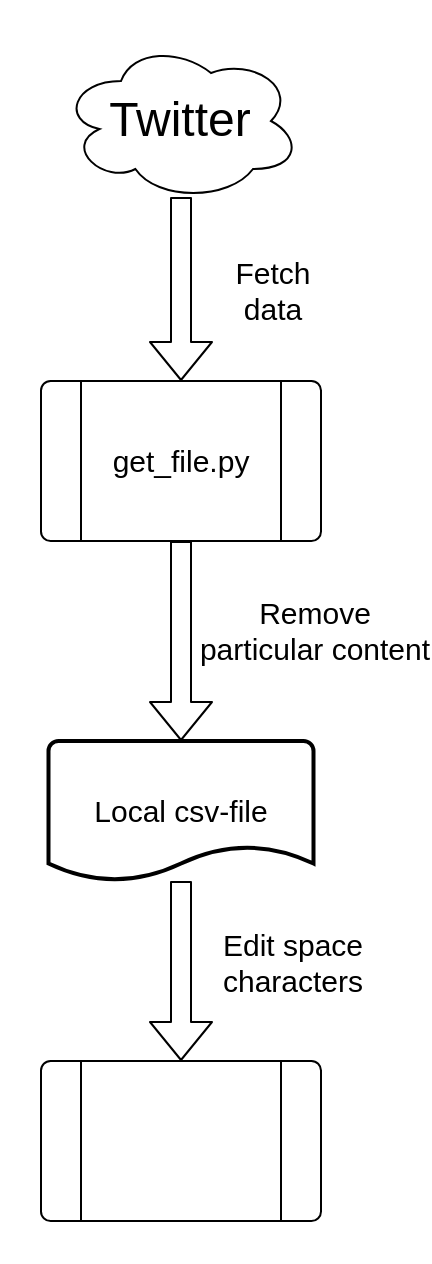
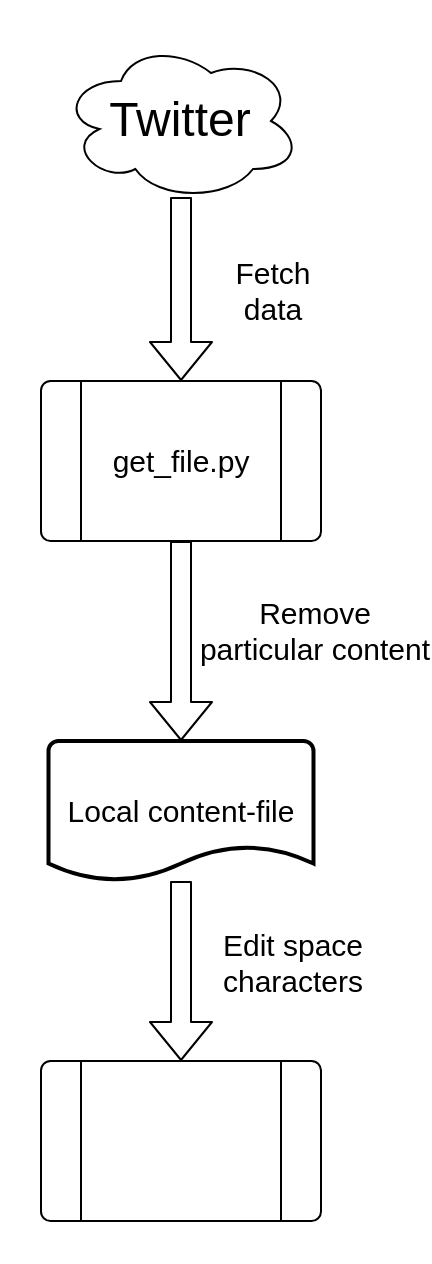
(182, 811) -> (182, 811)
